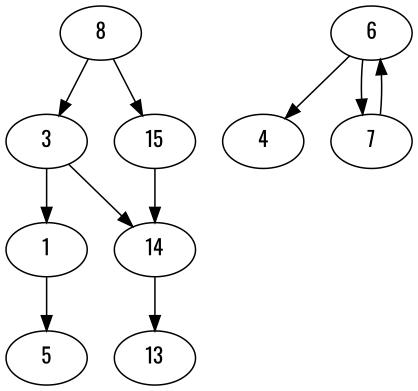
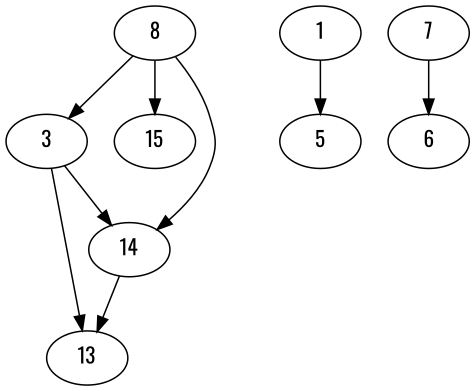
(361, 79) -> none
(263, 141) -> none
(47, 188) -> (65, 242)
(155, 188) -> (215, 141)
